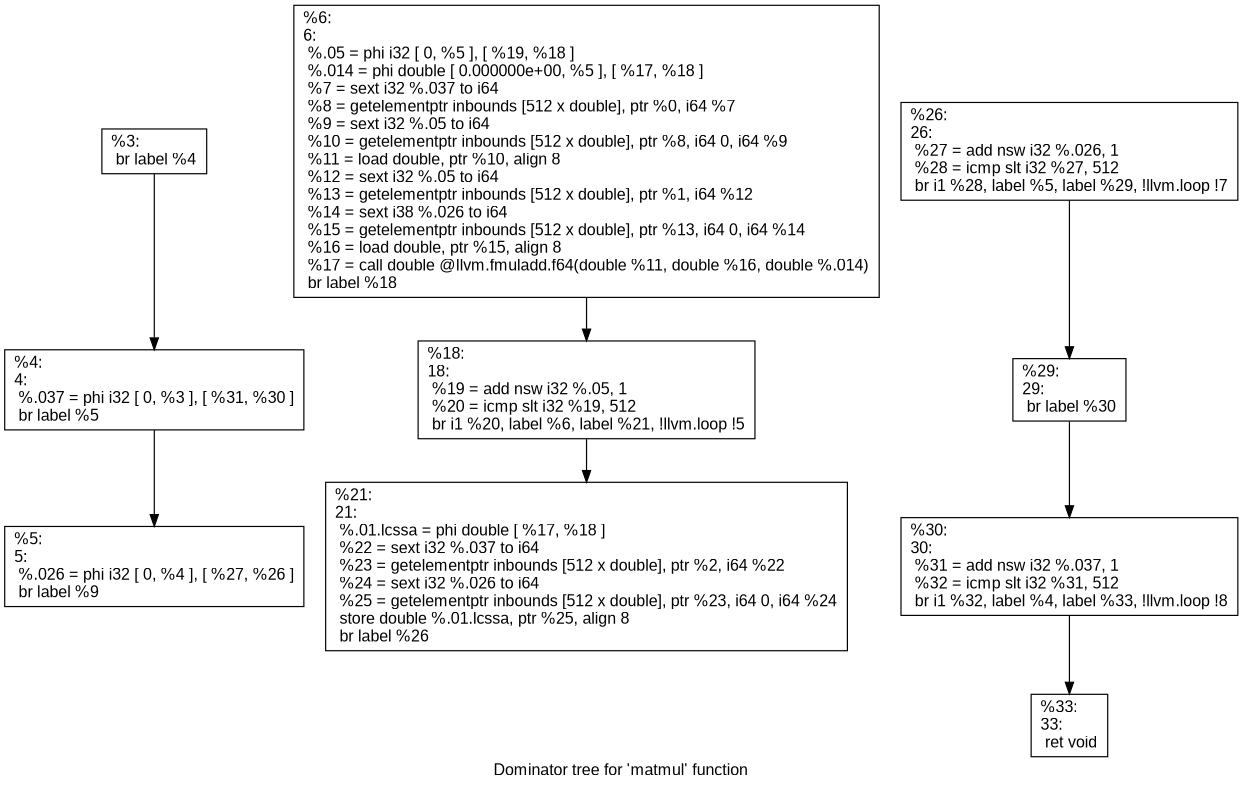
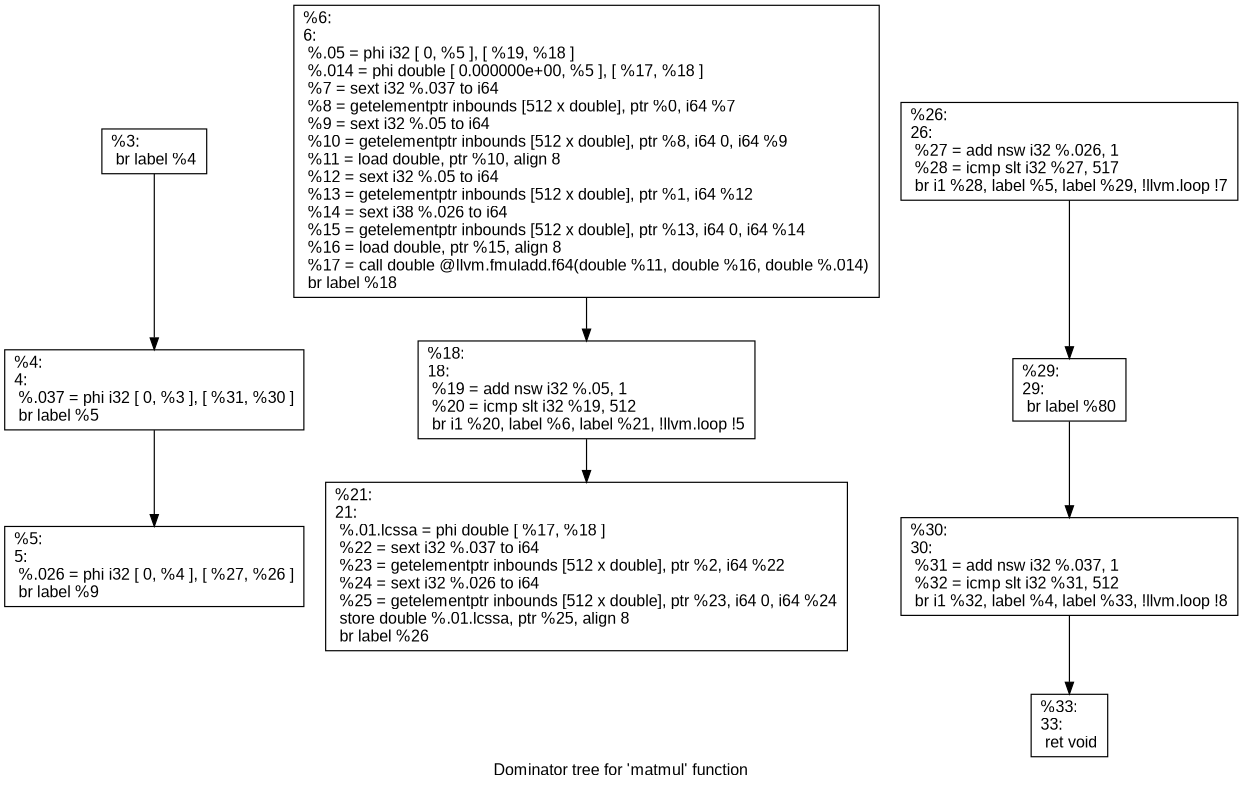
(1015, 168) -> (1015, 168)
(1069, 407) -> (1069, 407)
